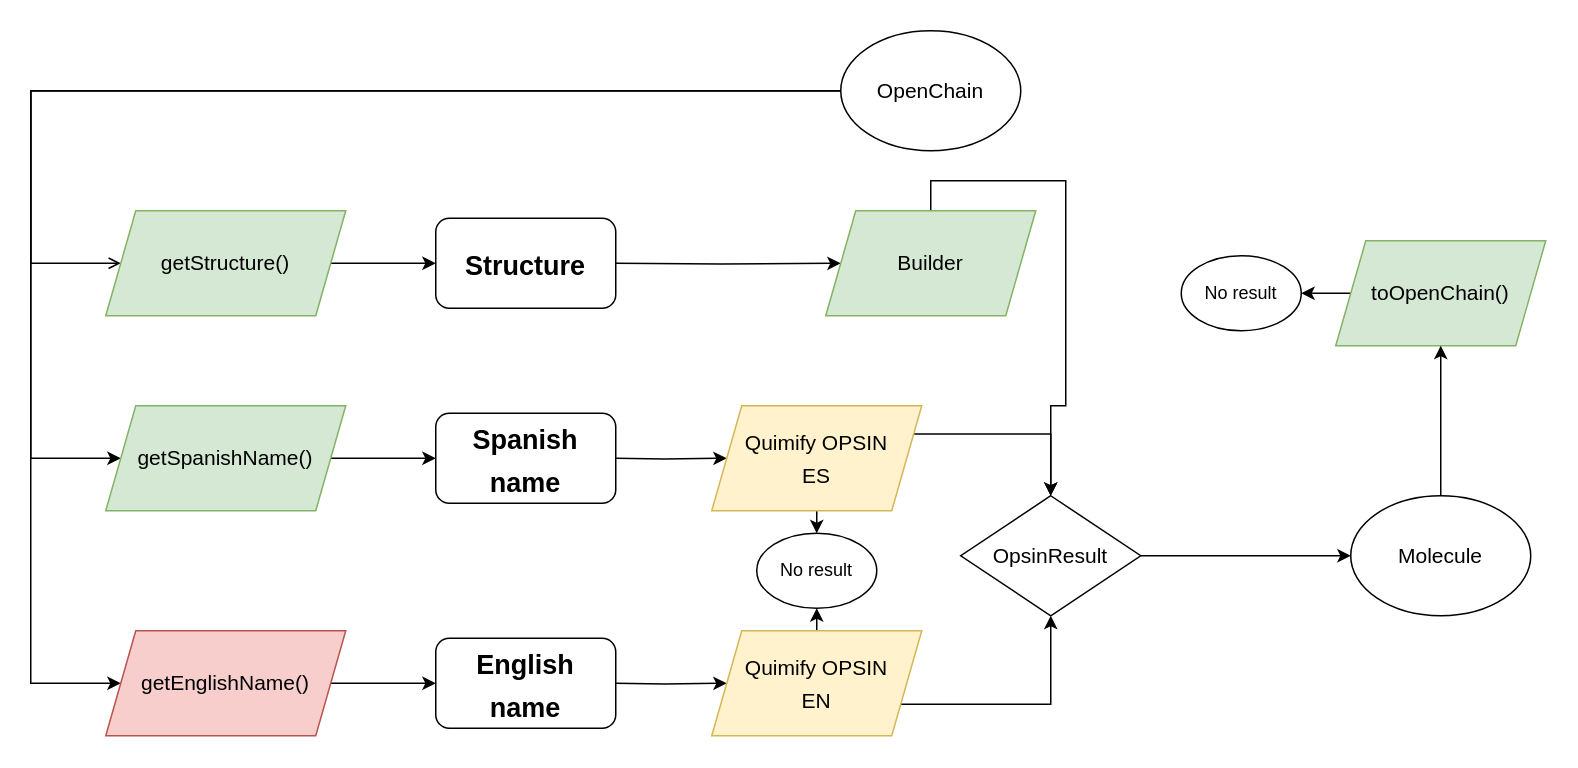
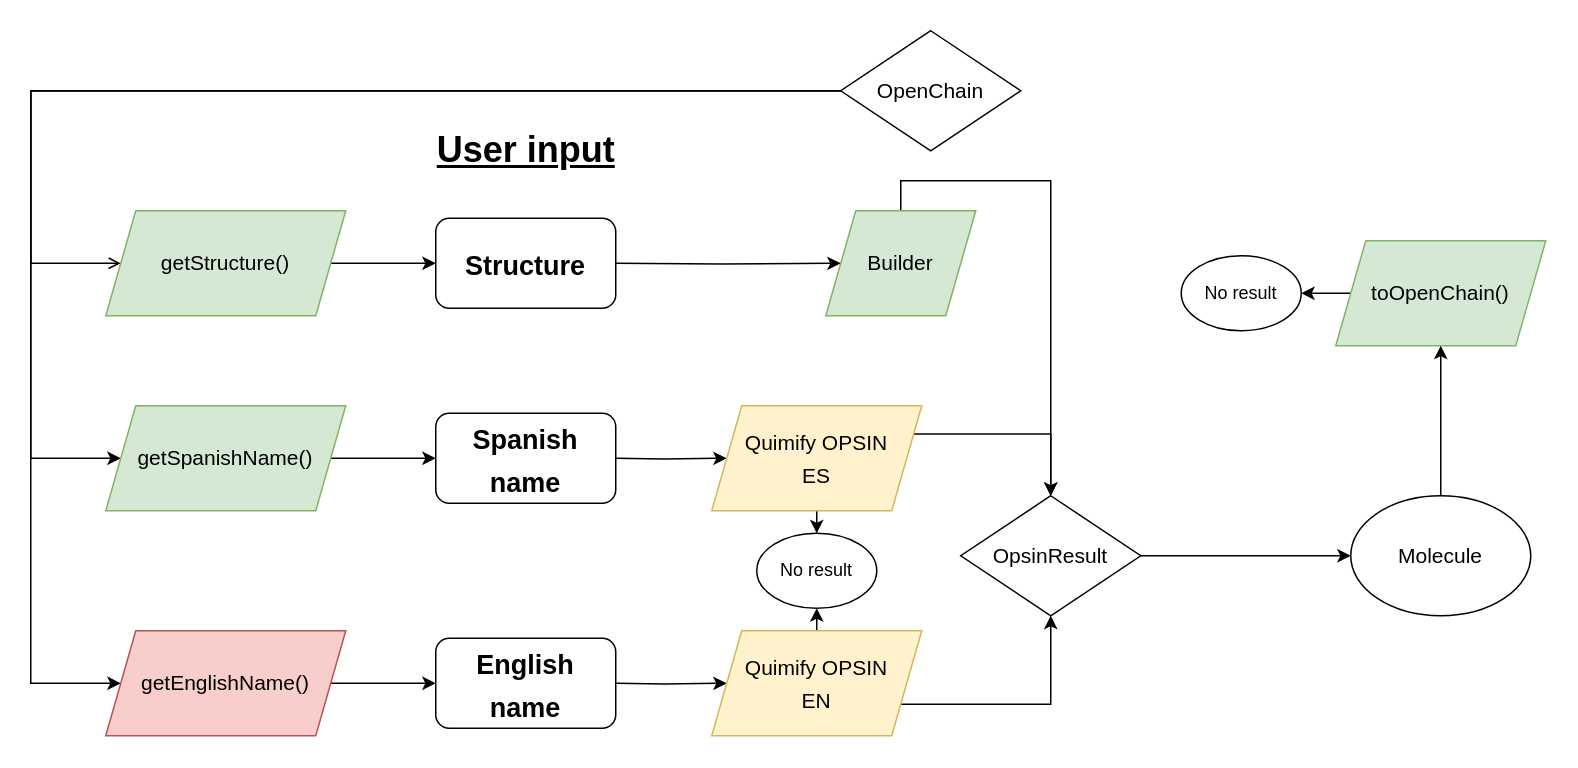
(931, 91) -> (931, 91)
none -> (526, 151)
(931, 263) -> (901, 263)
